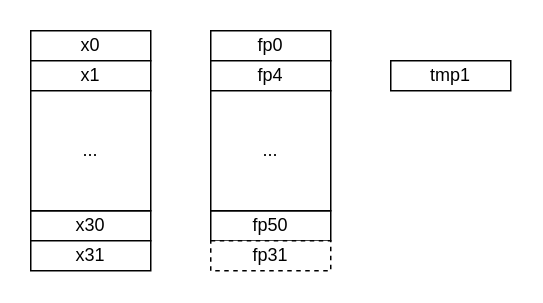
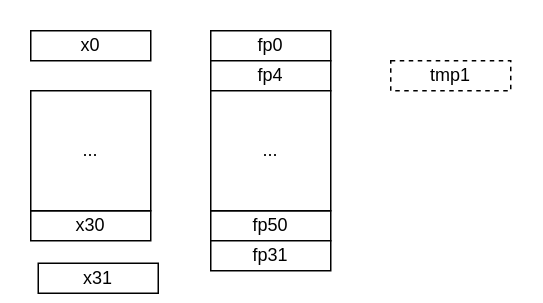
(91, 76) -> none
(451, 76) -> (451, 76)
(91, 256) -> (98, 278)
(271, 256) -> (271, 256)
